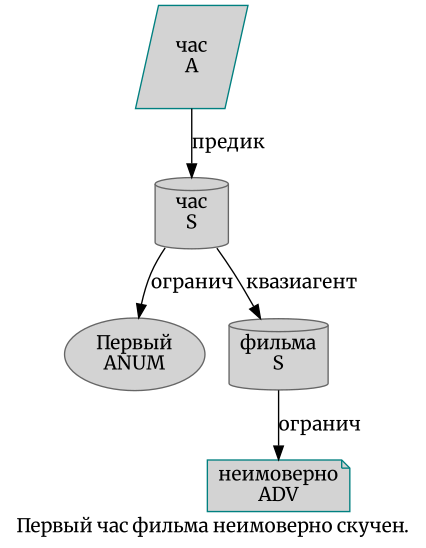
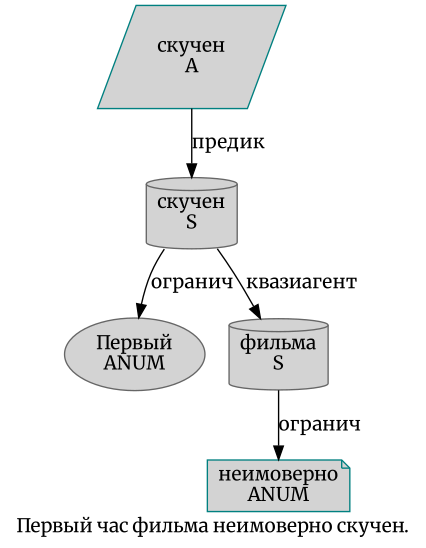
(192, 57) -> (192, 57)
(192, 213) -> (192, 213)
(279, 486) -> (279, 486)
